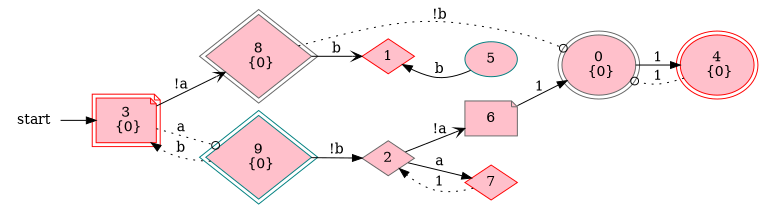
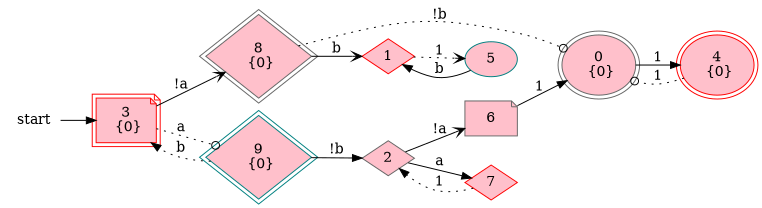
none -> (434, 58)
